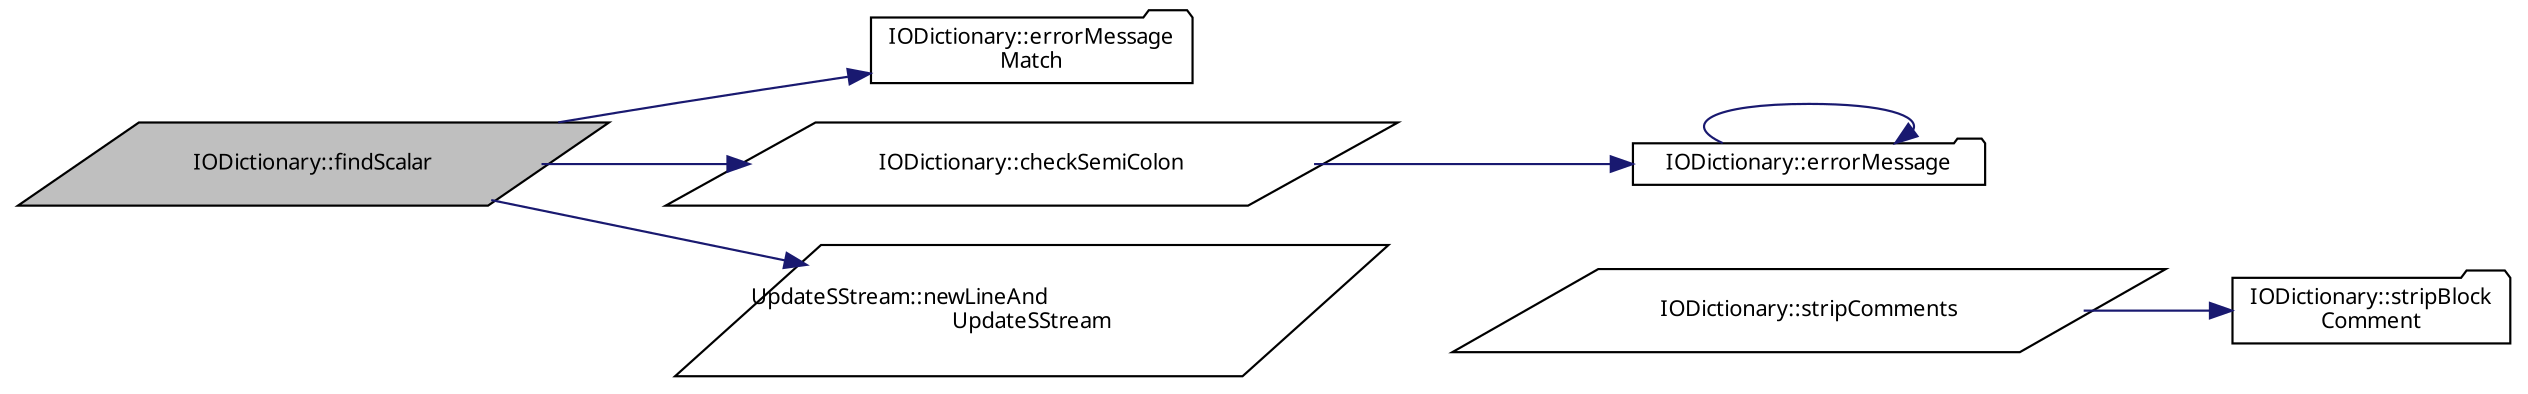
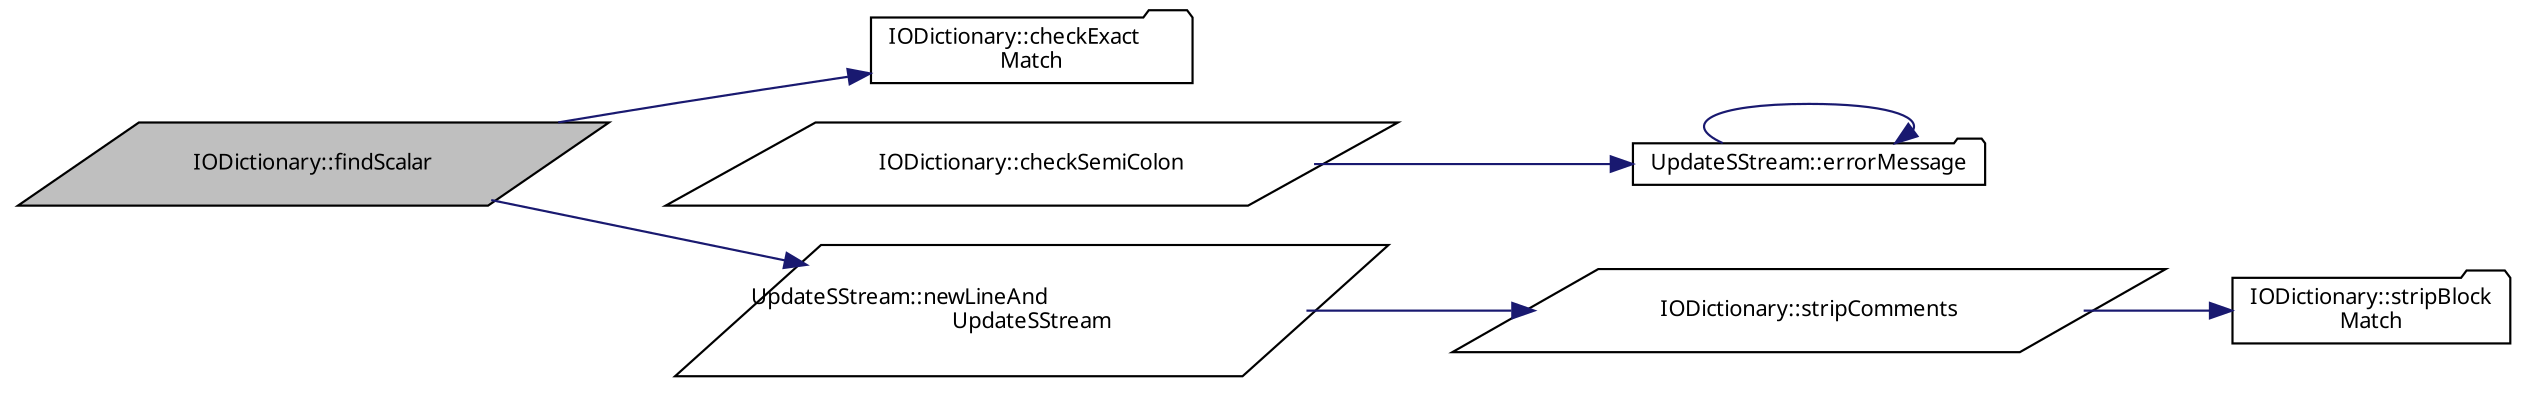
(1032, 50) -> (1032, 50)
(634, 164) -> none
(1809, 164) -> (1809, 164)
none -> (1409, 311)
(2371, 311) -> (2371, 311)
